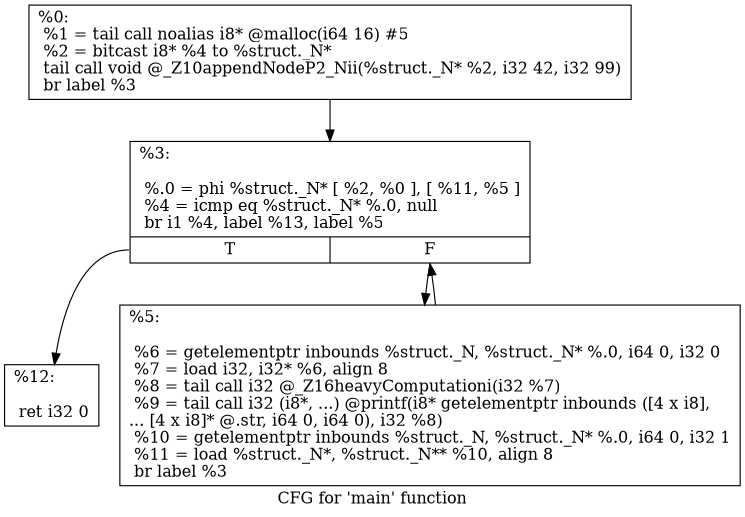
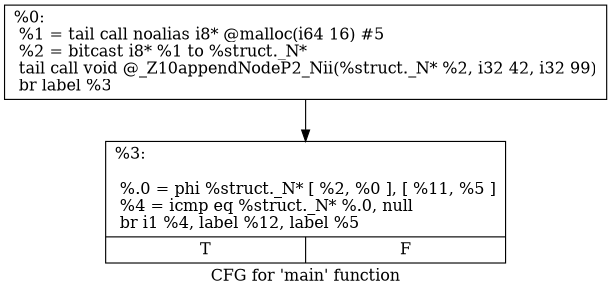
(185, 52) -> (161, 52)
(262, 223) -> (237, 223)
(52, 395) -> none
(430, 395) -> none
